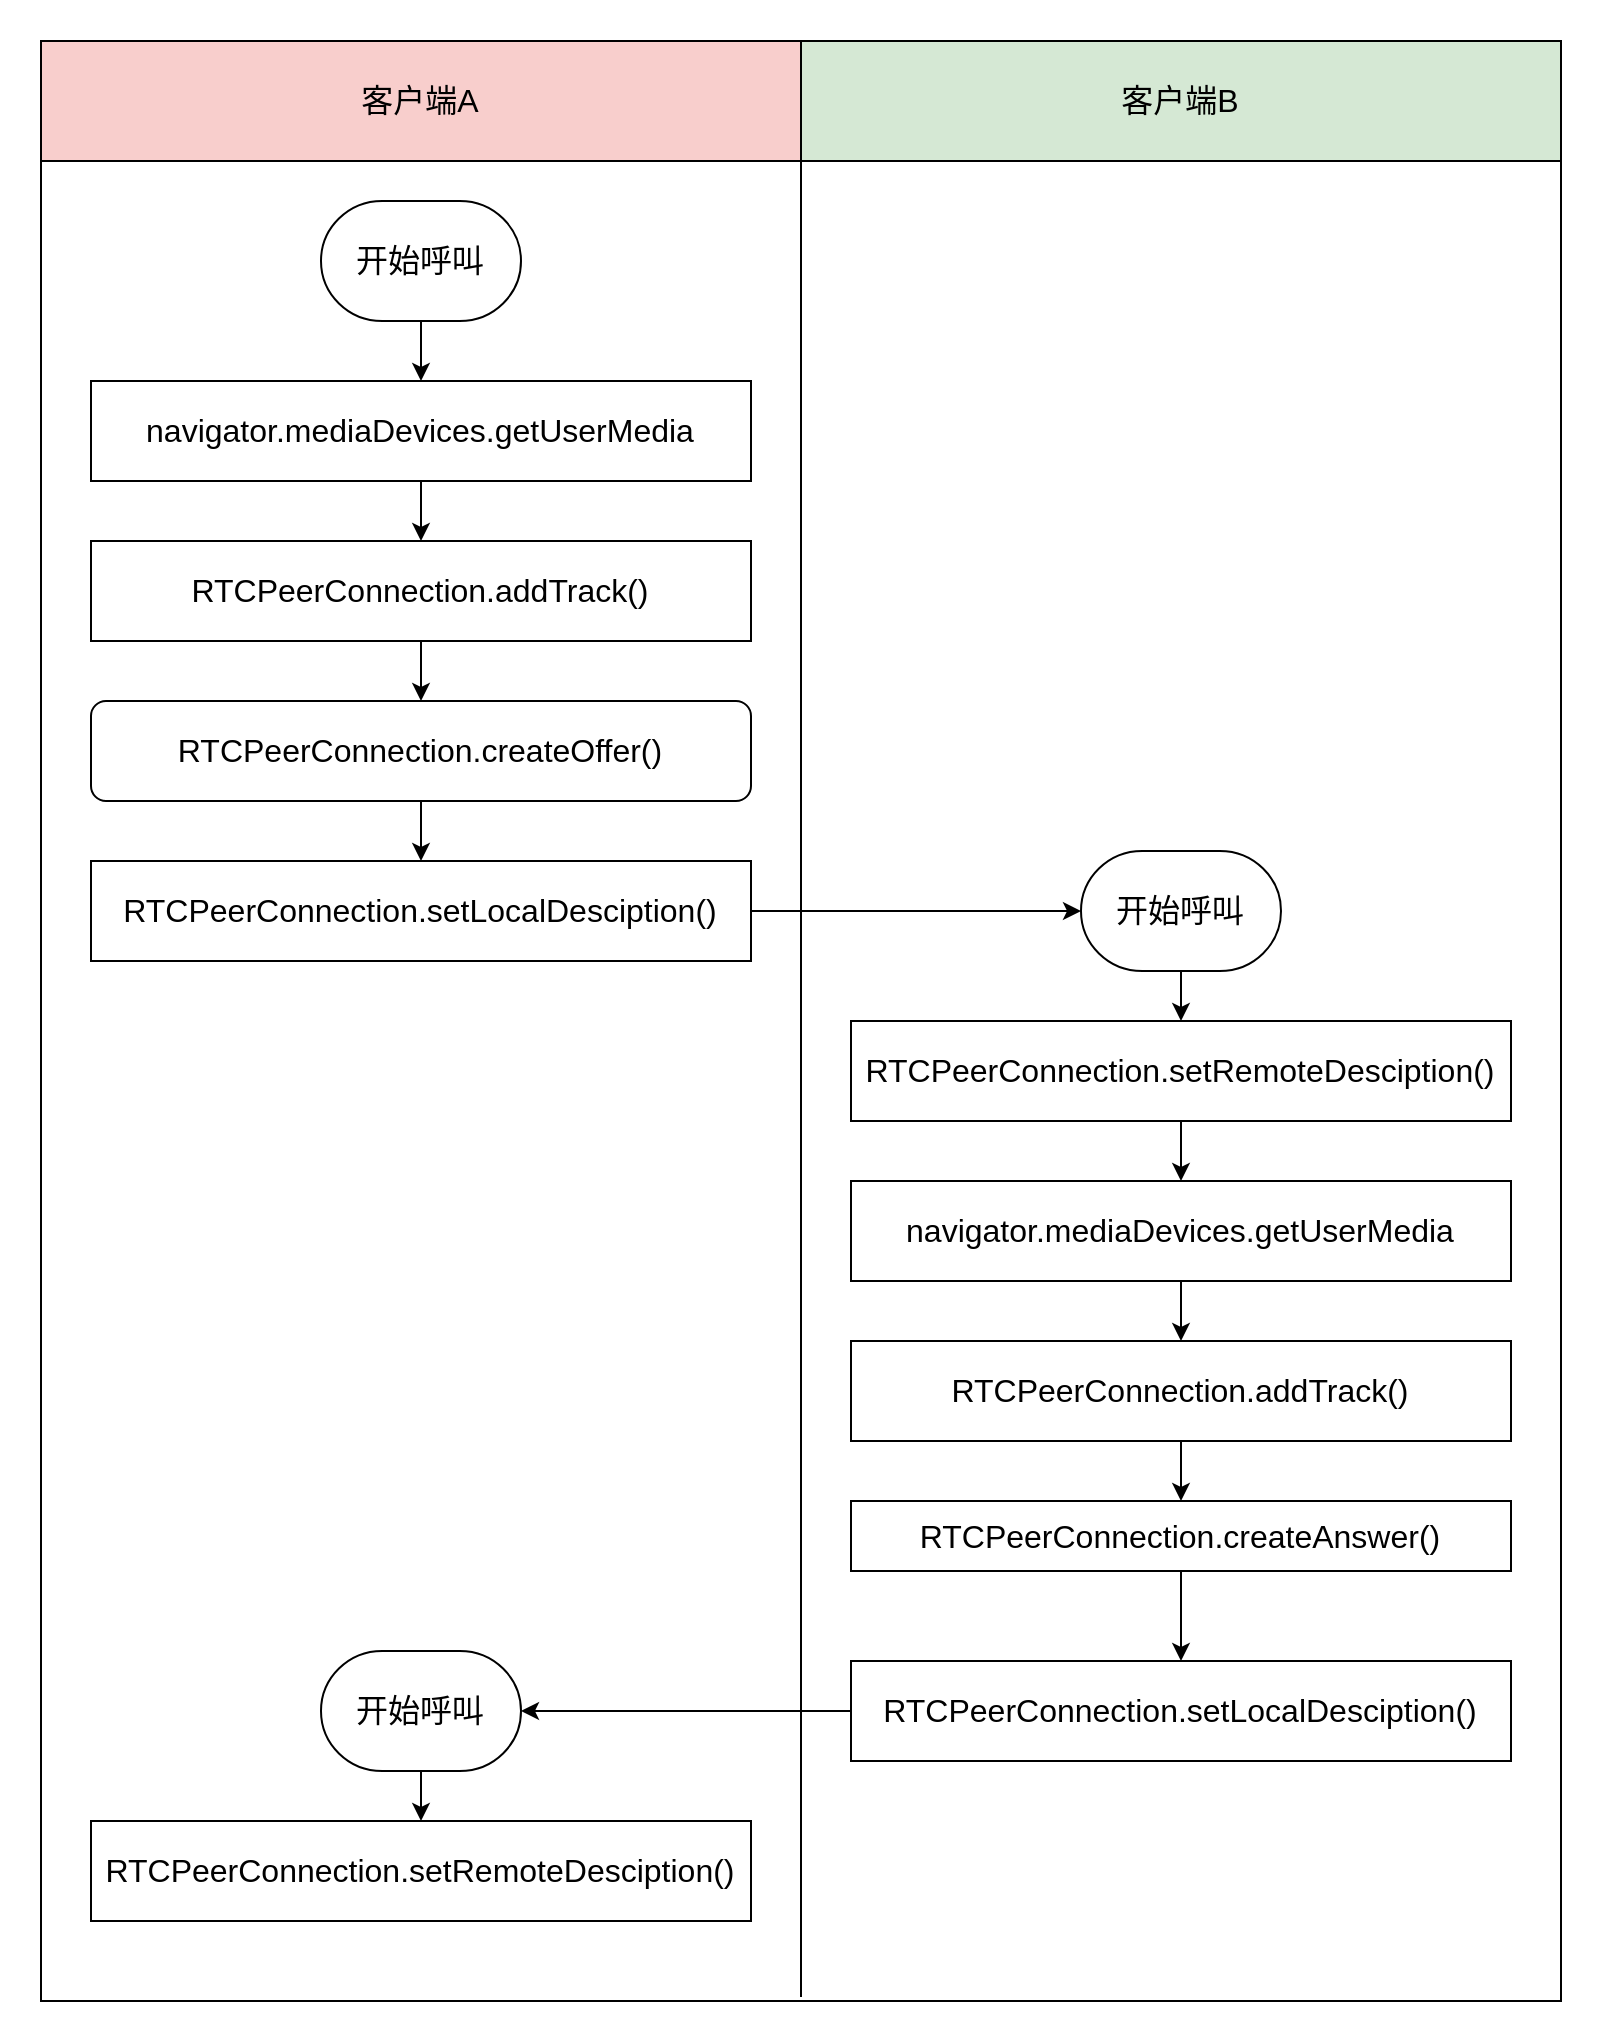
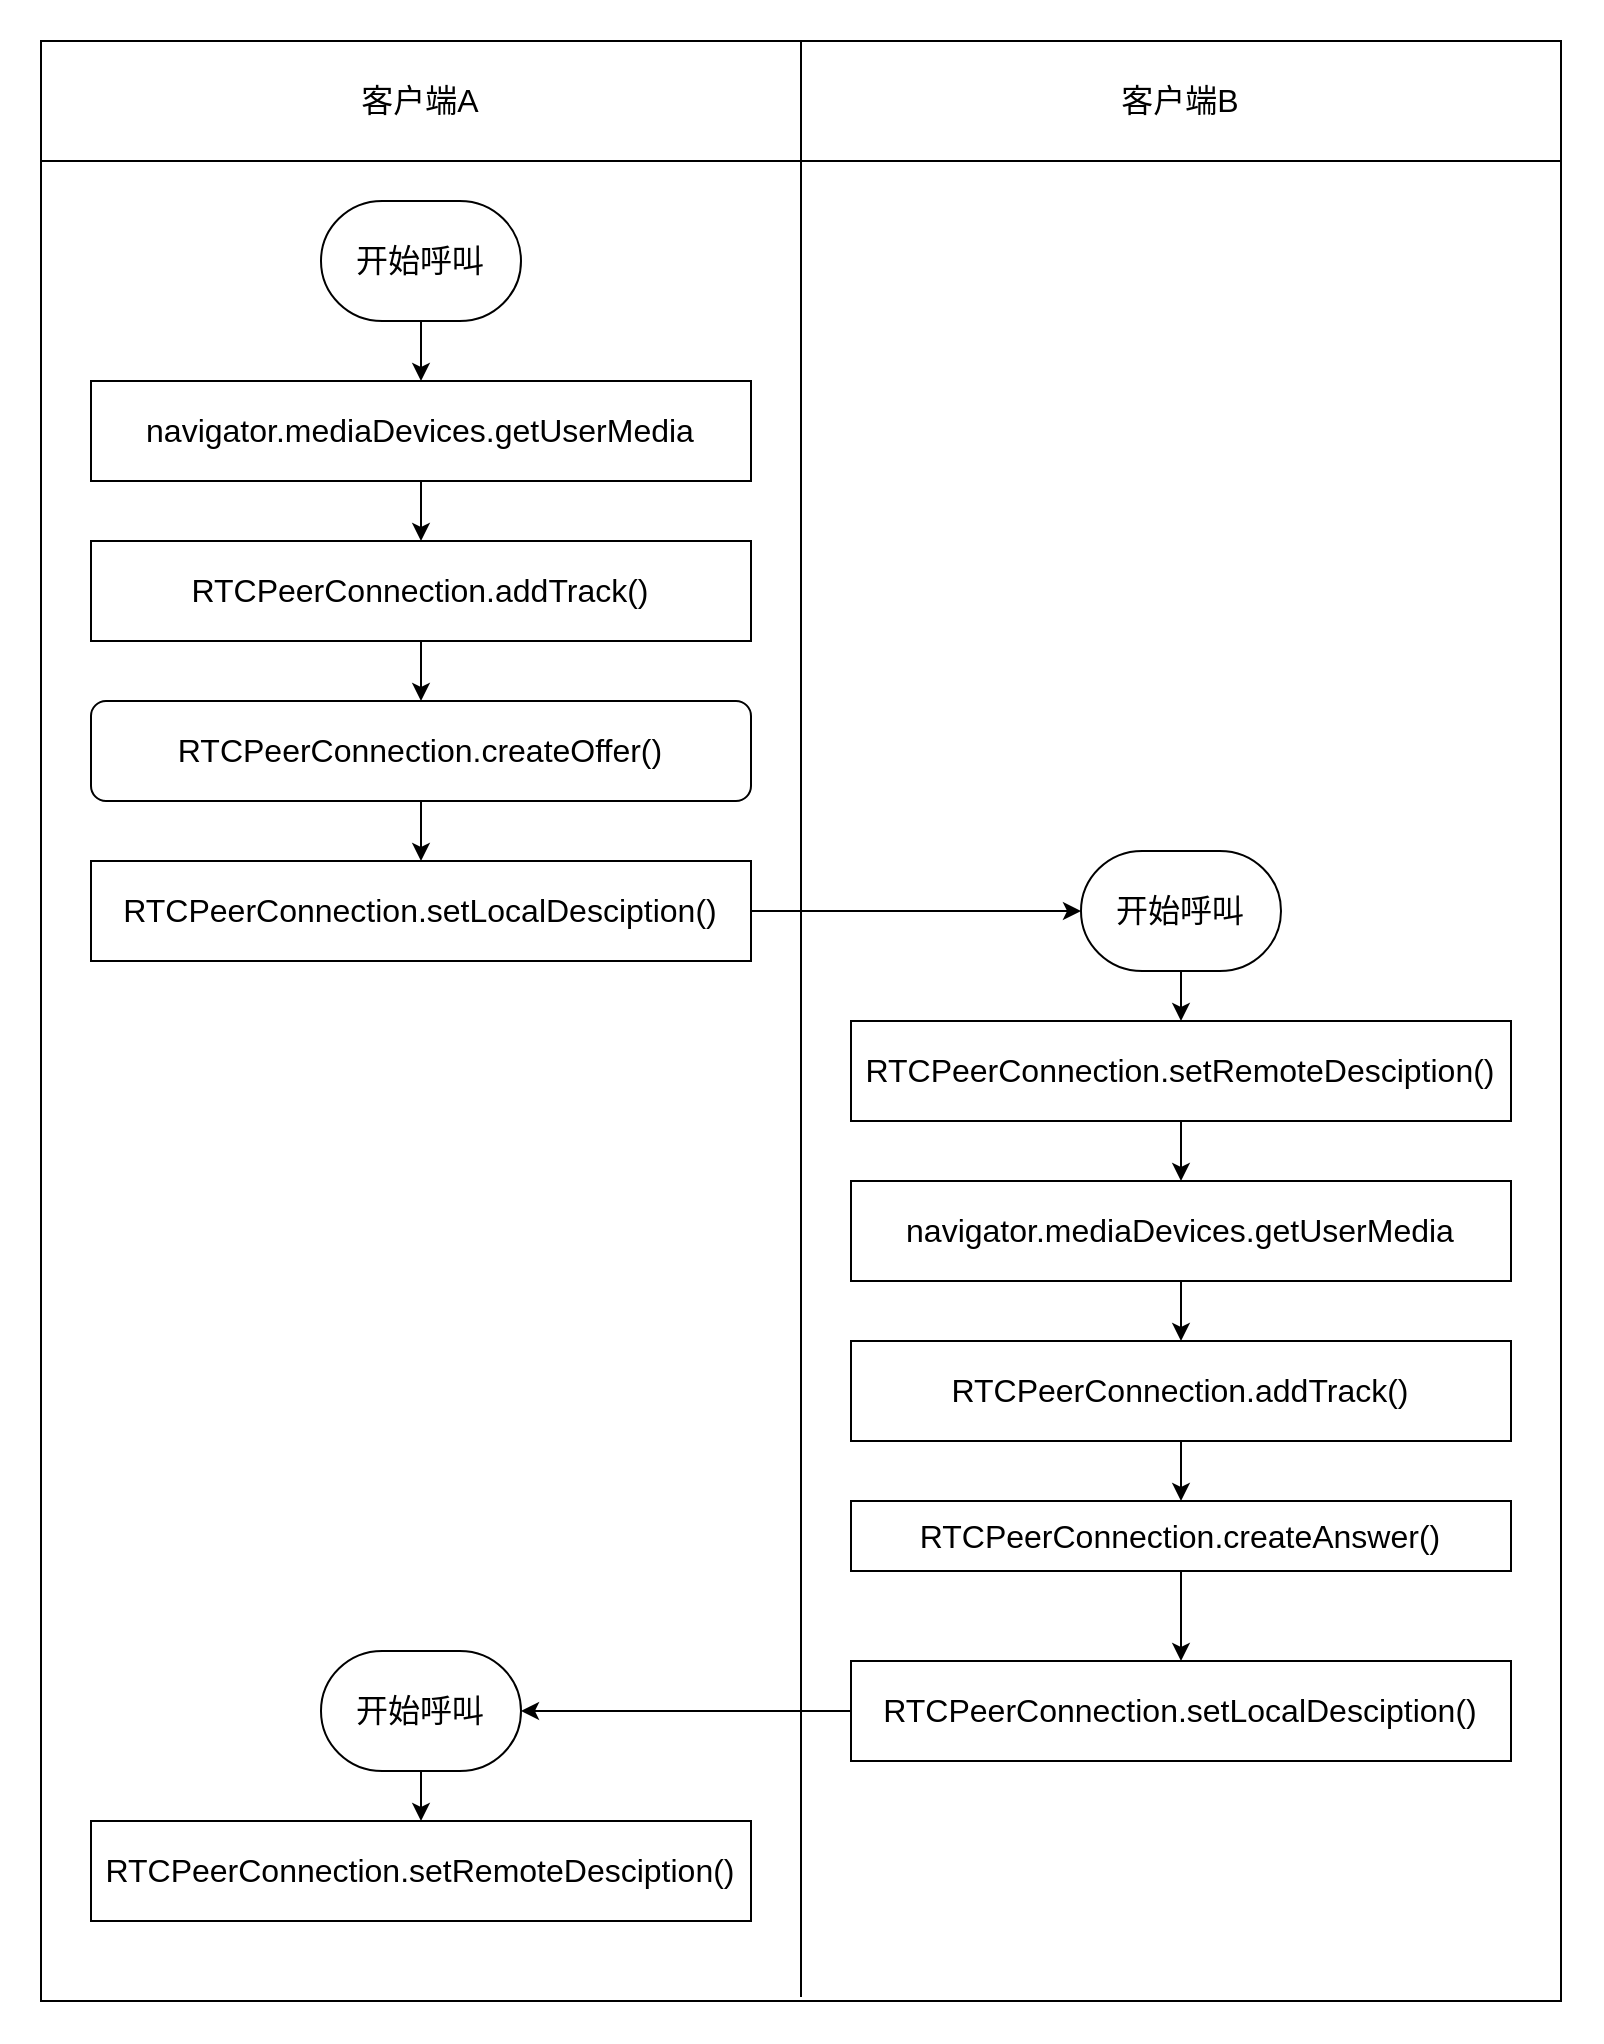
(421, 101) -> (421, 101)
(1181, 101) -> (1181, 101)
